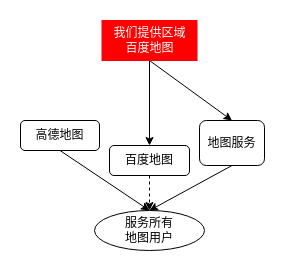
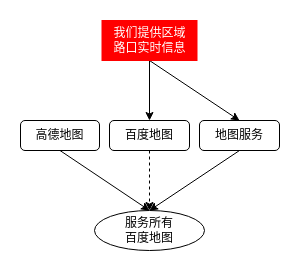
(150, 41) -> (150, 41)
(232, 143) -> (240, 136)
(150, 161) -> (150, 136)
(150, 231) -> (150, 231)
